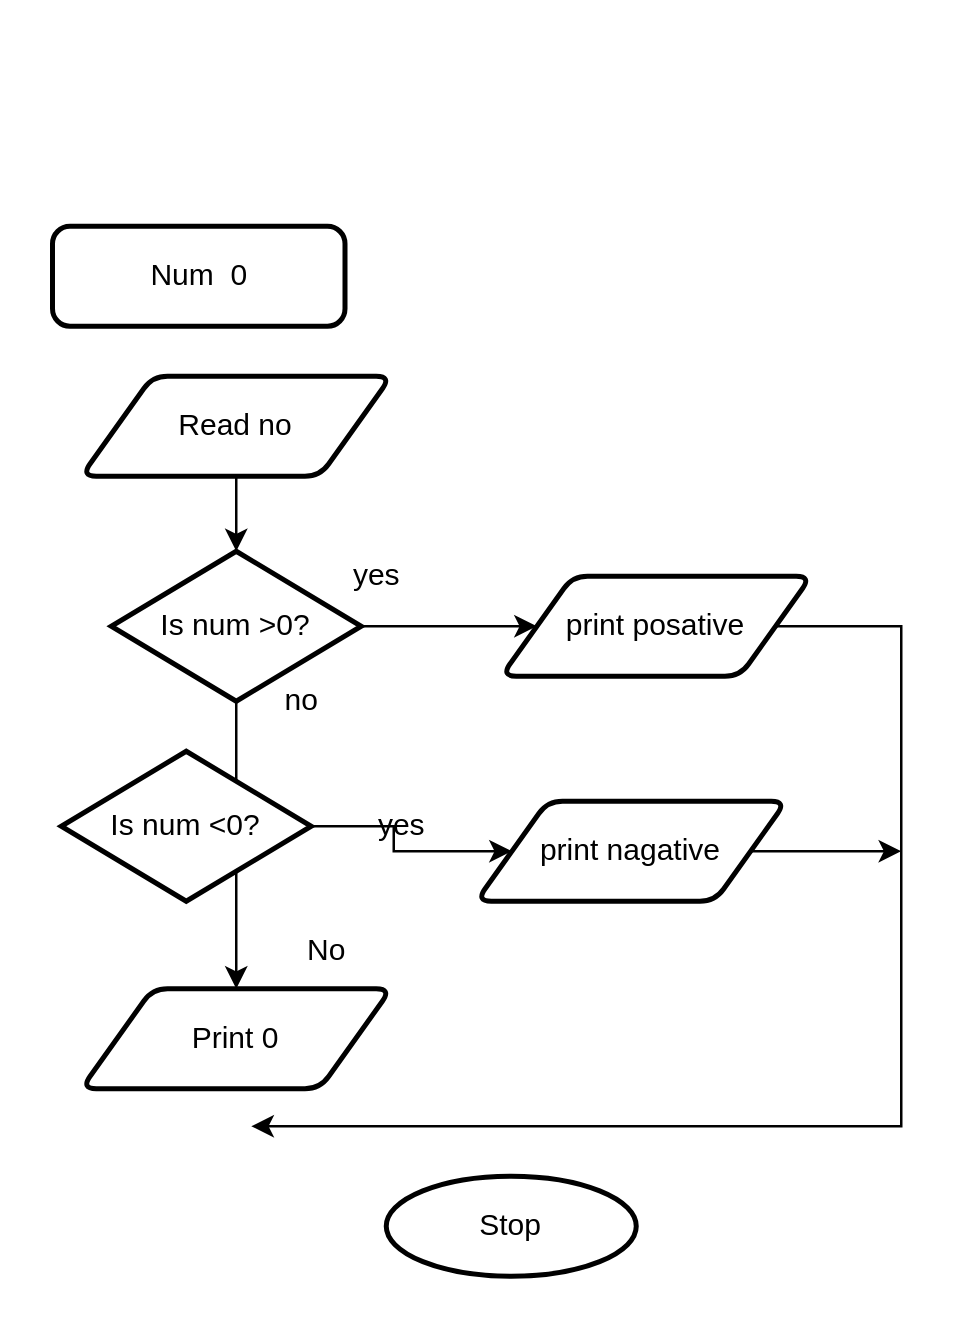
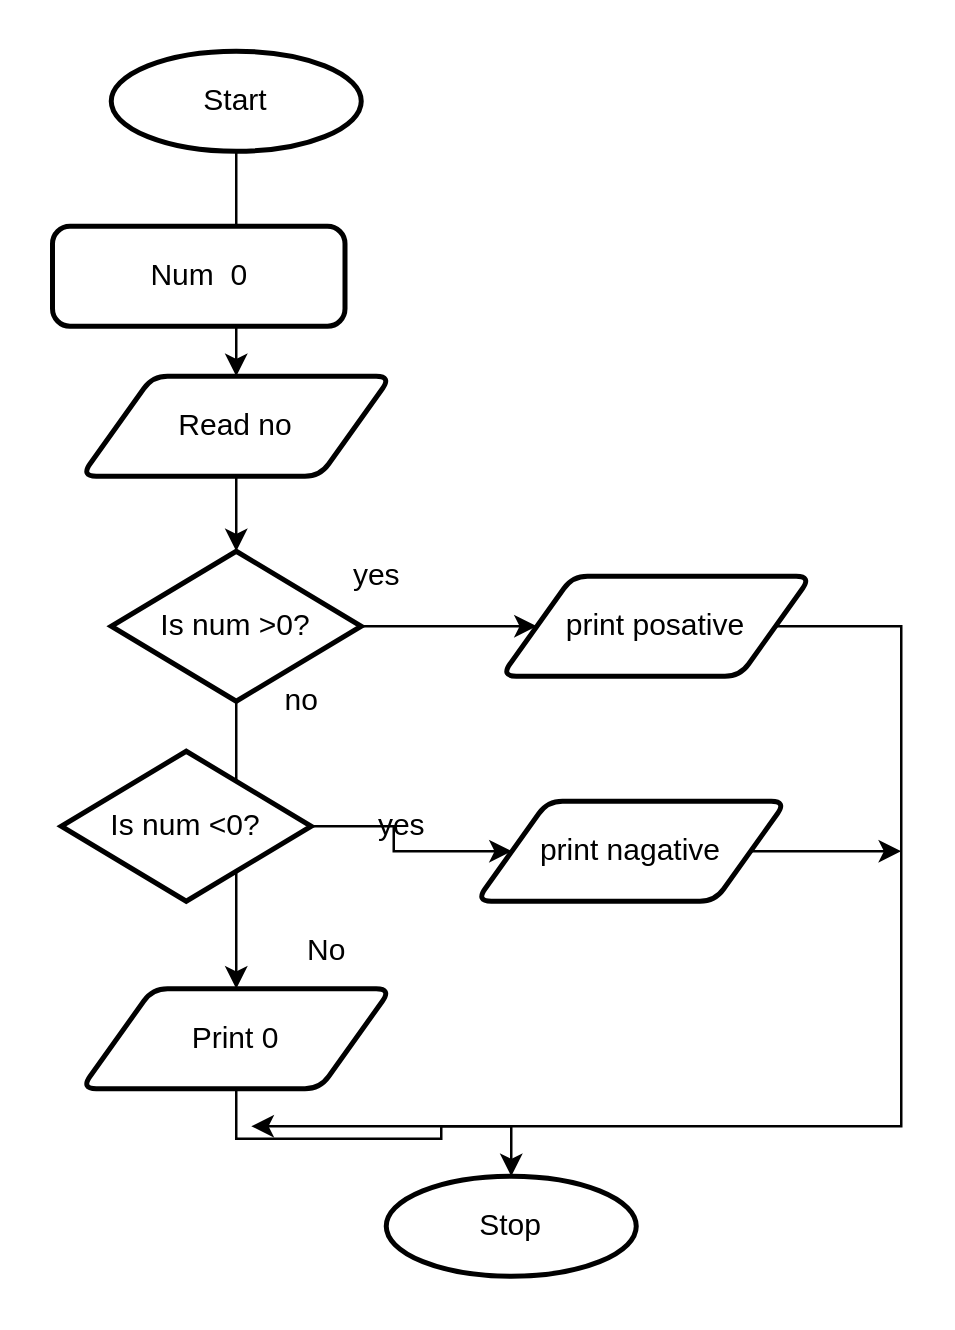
none -> (236, 101)
none -> (236, 188)
none -> (317, 1139)
